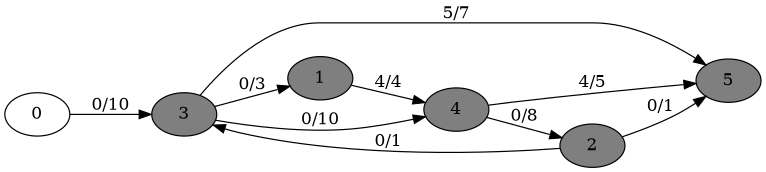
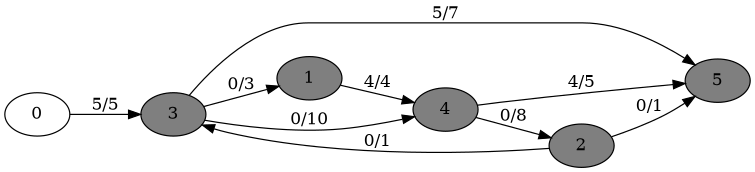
(111, 105) -> (105, 105)
